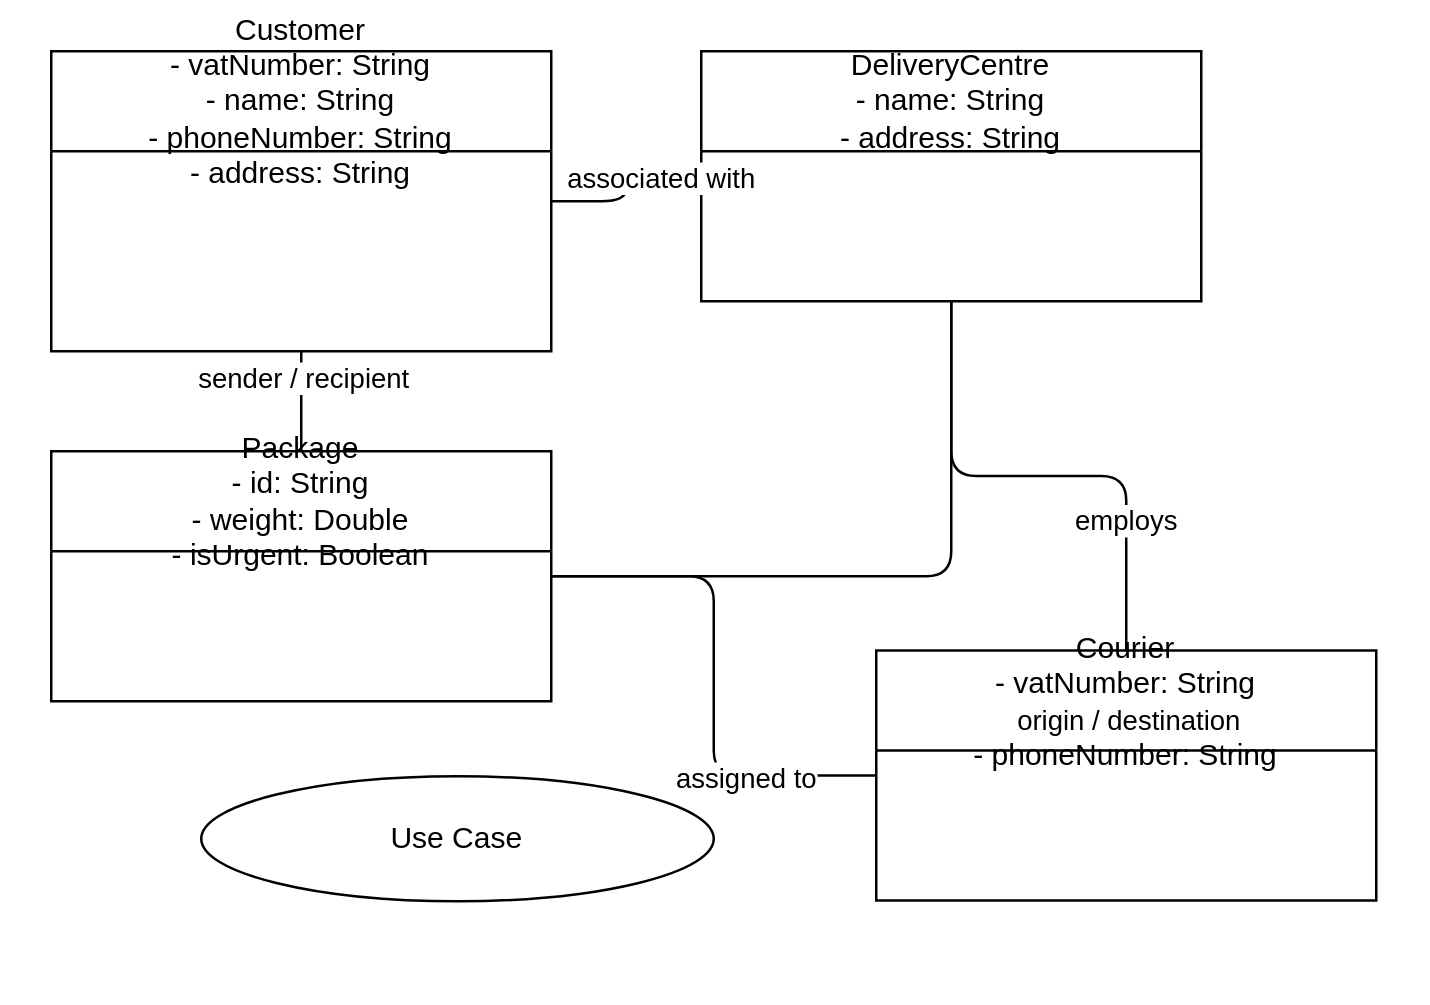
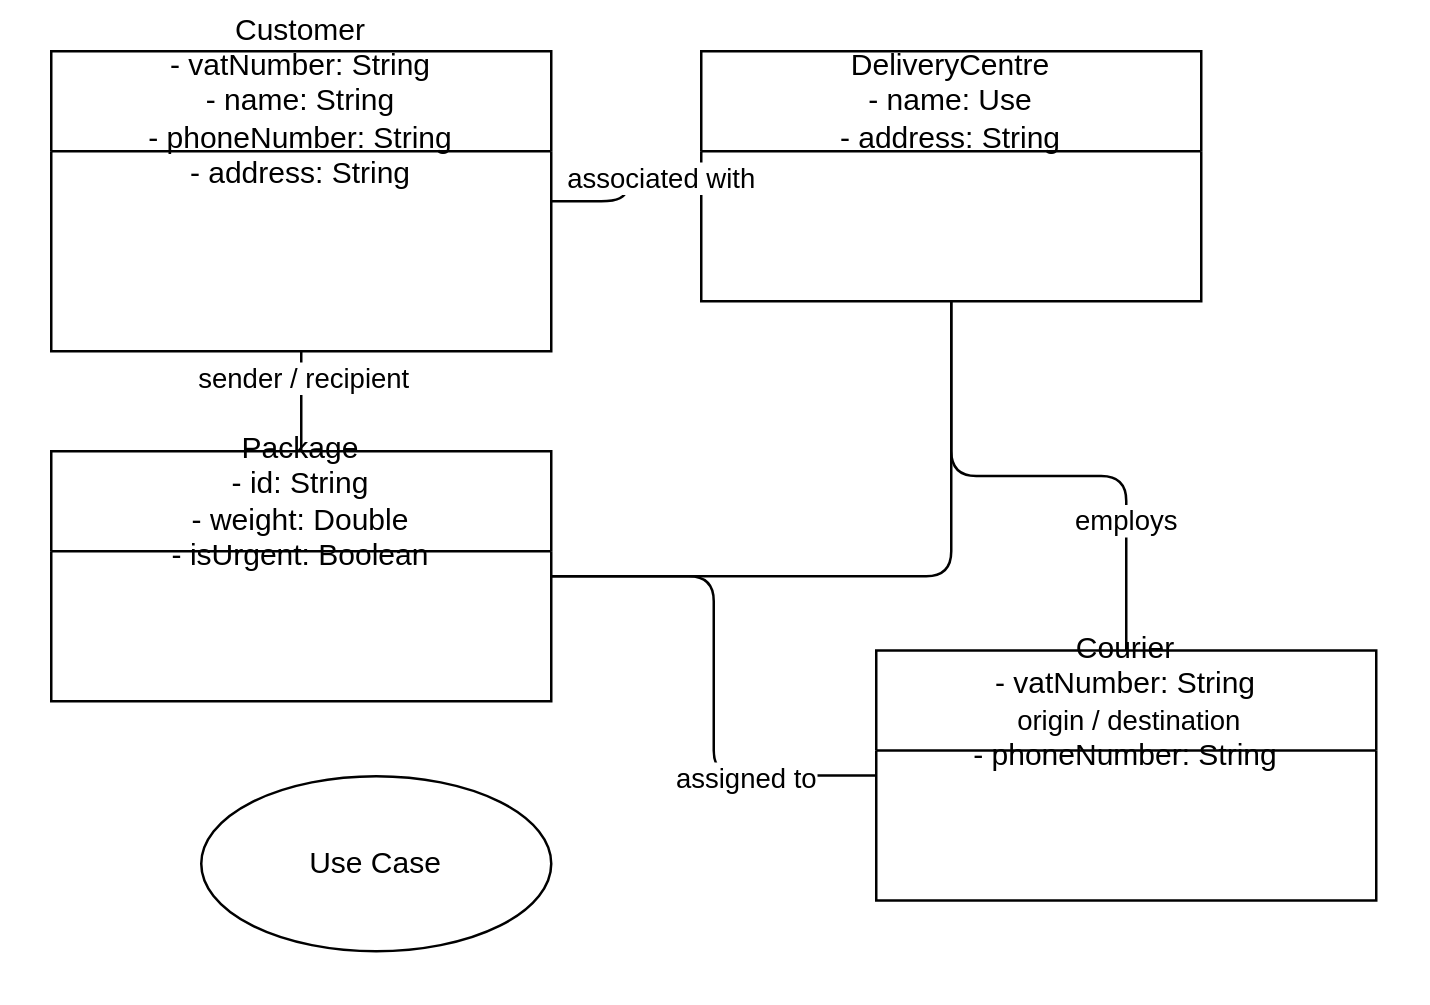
(951, 101) -> (951, 101)
(458, 839) -> (376, 864)
